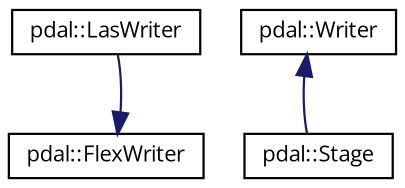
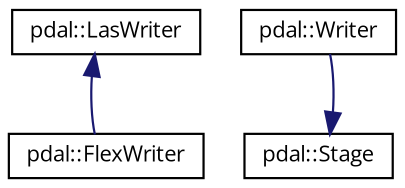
(121, 83) -> (92, 105)
(304, 105) -> (333, 83)
